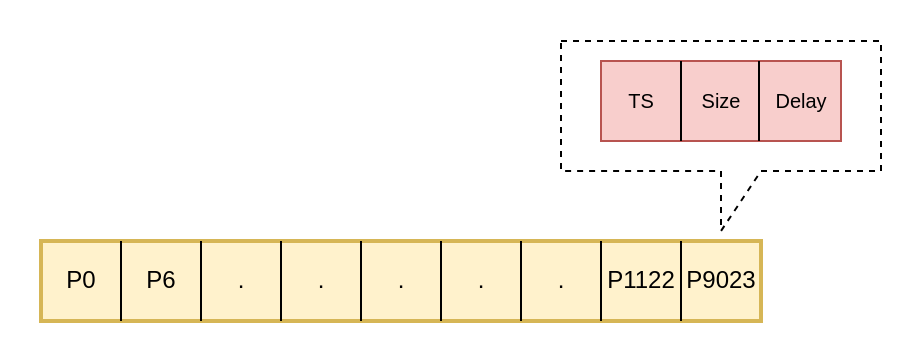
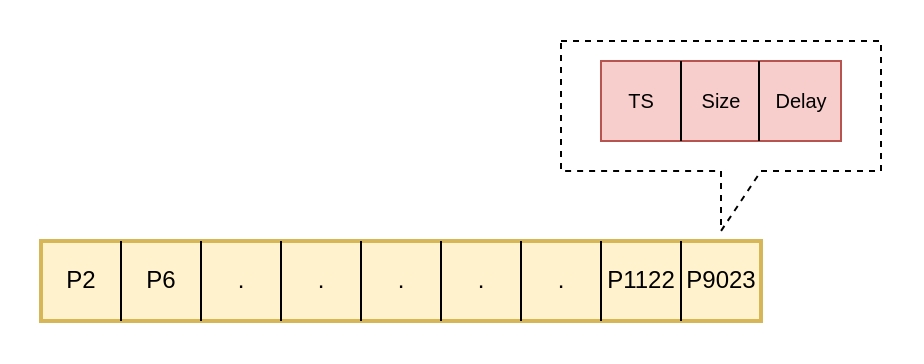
(82, 281) -> (82, 281)
